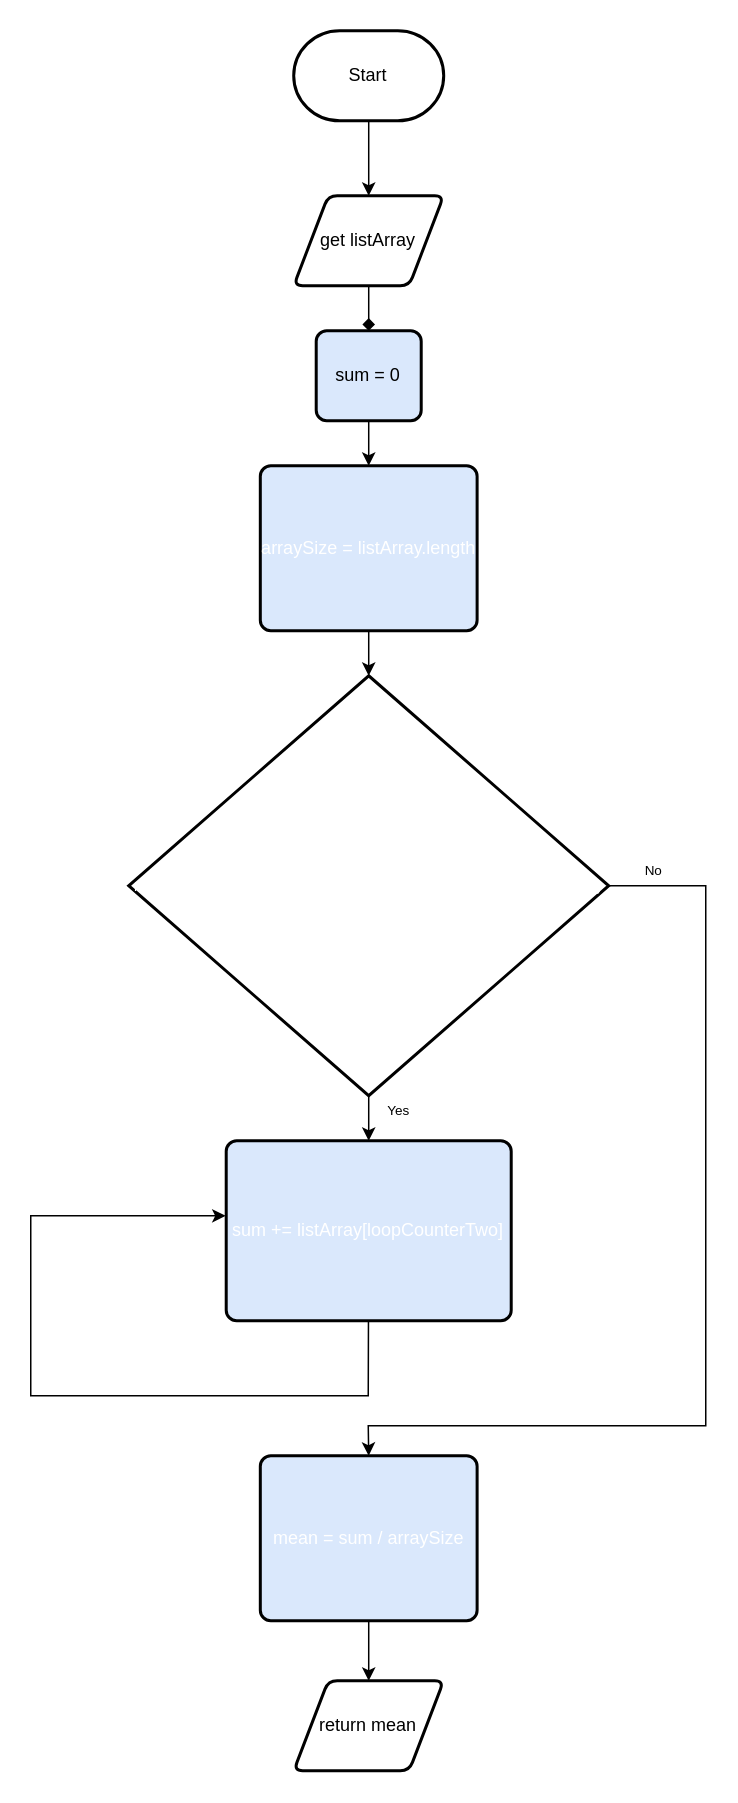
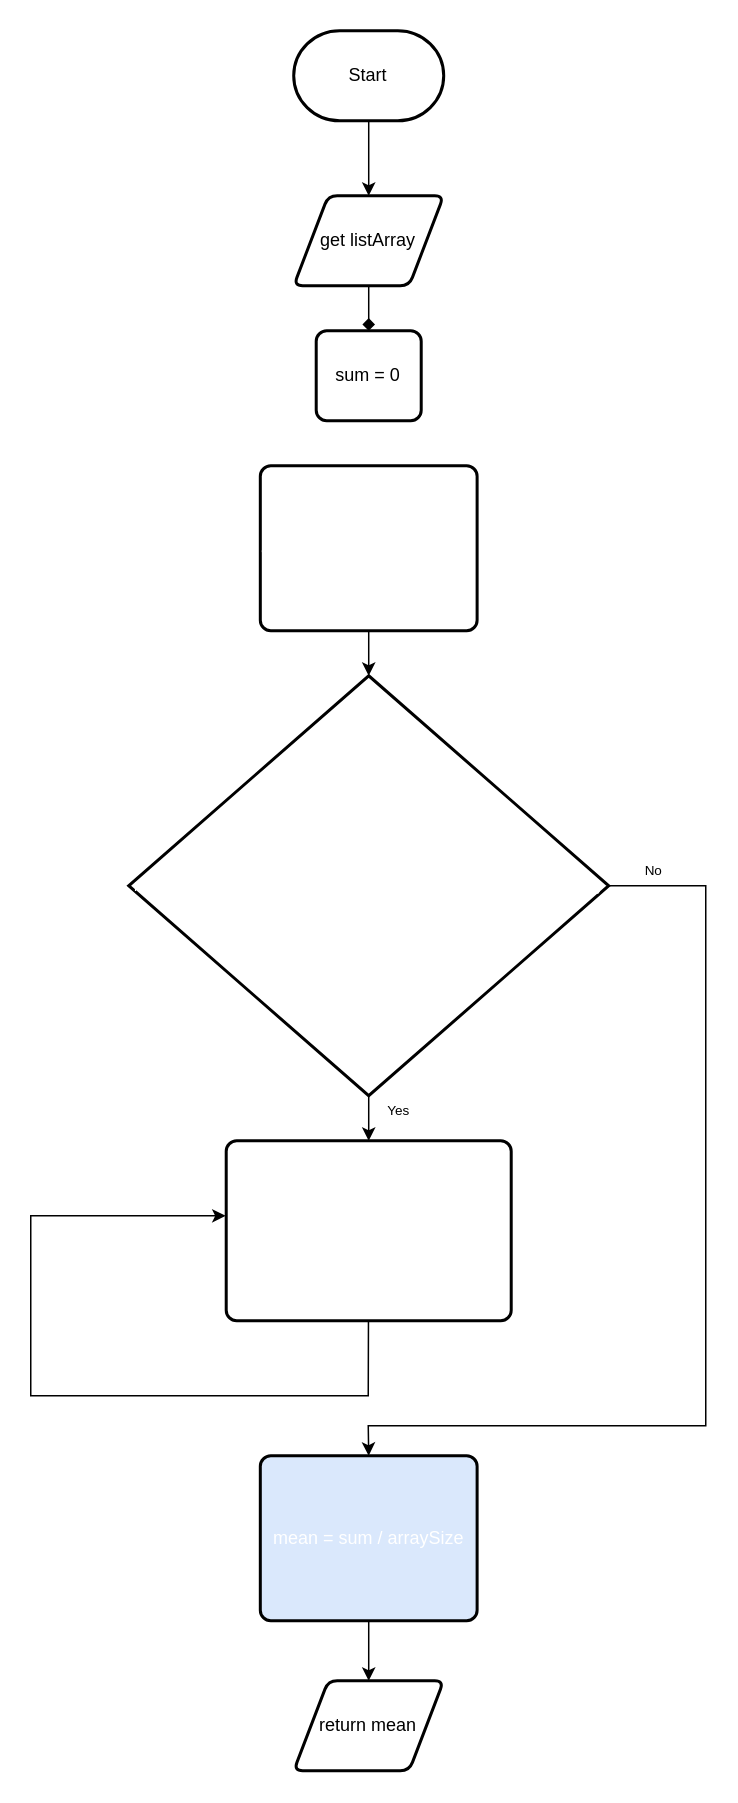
(369, 376) -> (369, 376)
(369, 438) -> none
(369, 548) -> (369, 548)
(369, 1231) -> (369, 1231)
